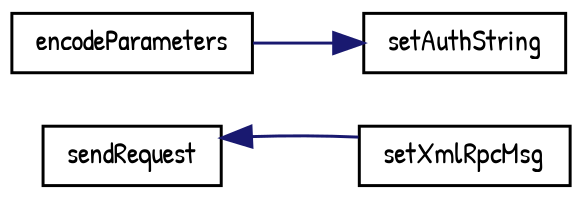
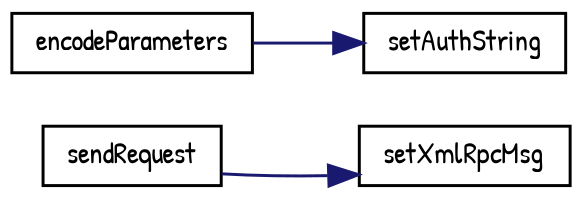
(305, 136) -> (275, 176)
